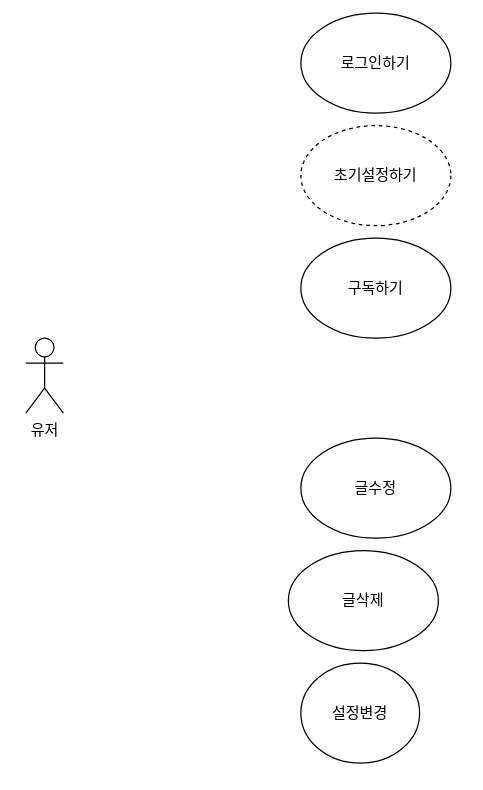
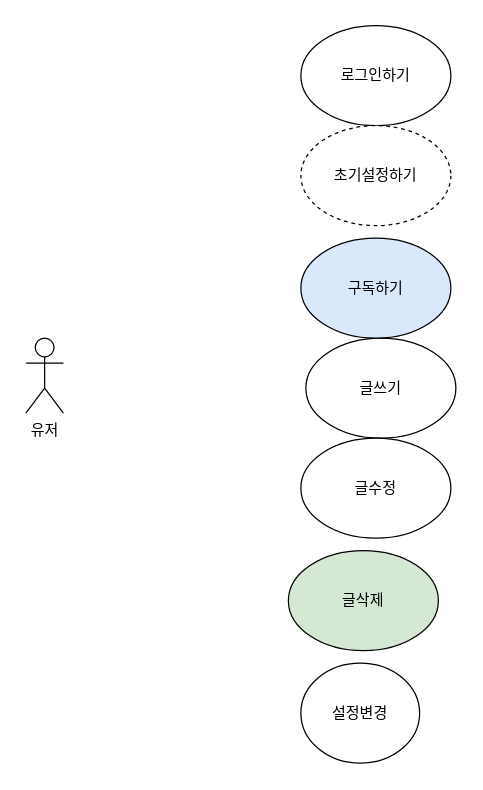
(376, 63) -> (376, 76)
(376, 288) -> (376, 288)
none -> (381, 388)
(363, 601) -> (363, 601)
